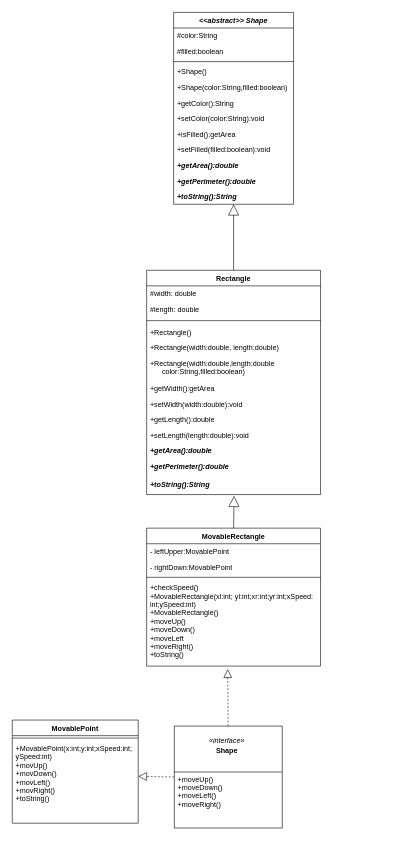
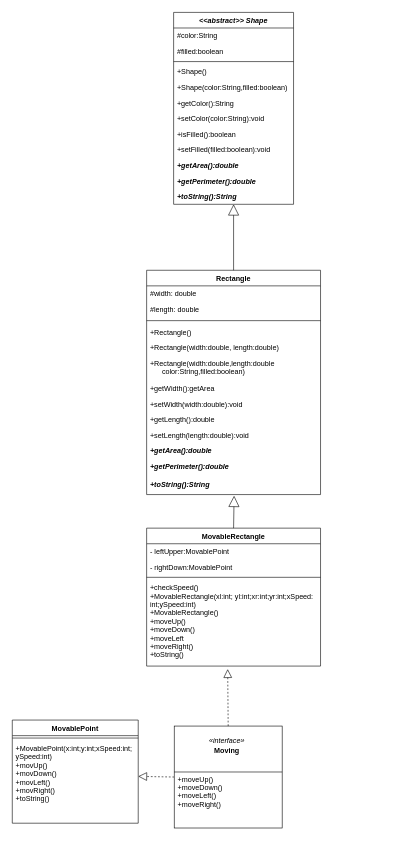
(211, 134) -> (210, 134)
(227, 751) -> (227, 751)
